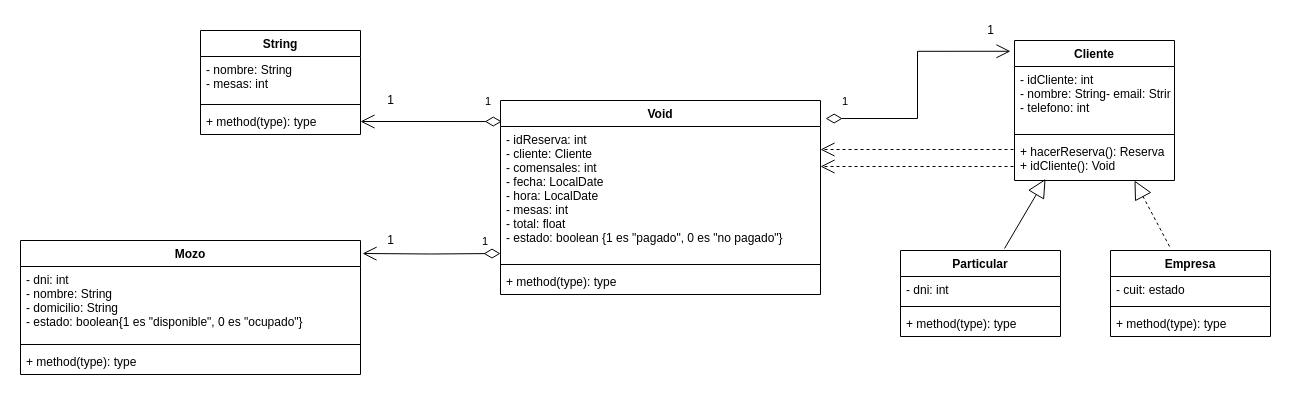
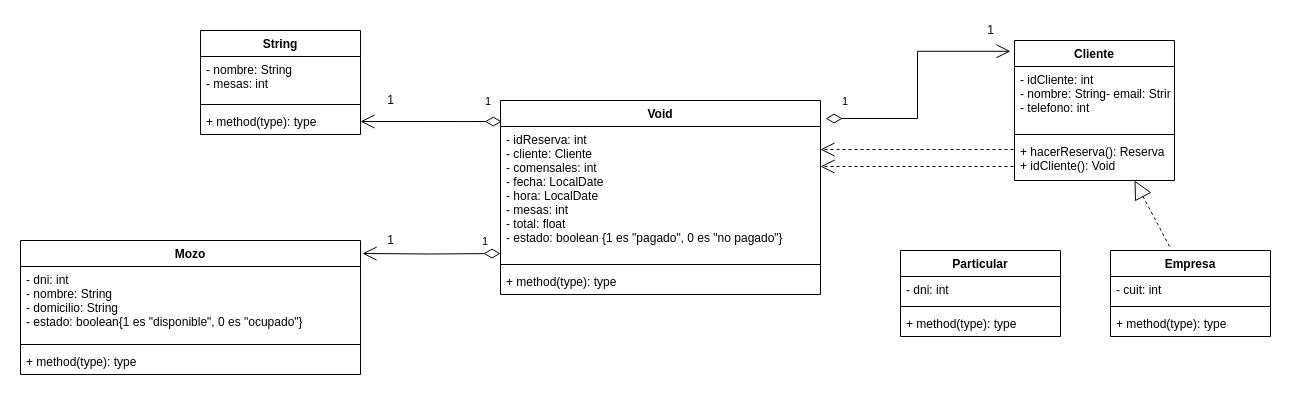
(1020, 222) -> none
(1157, 290) -> (1145, 290)
